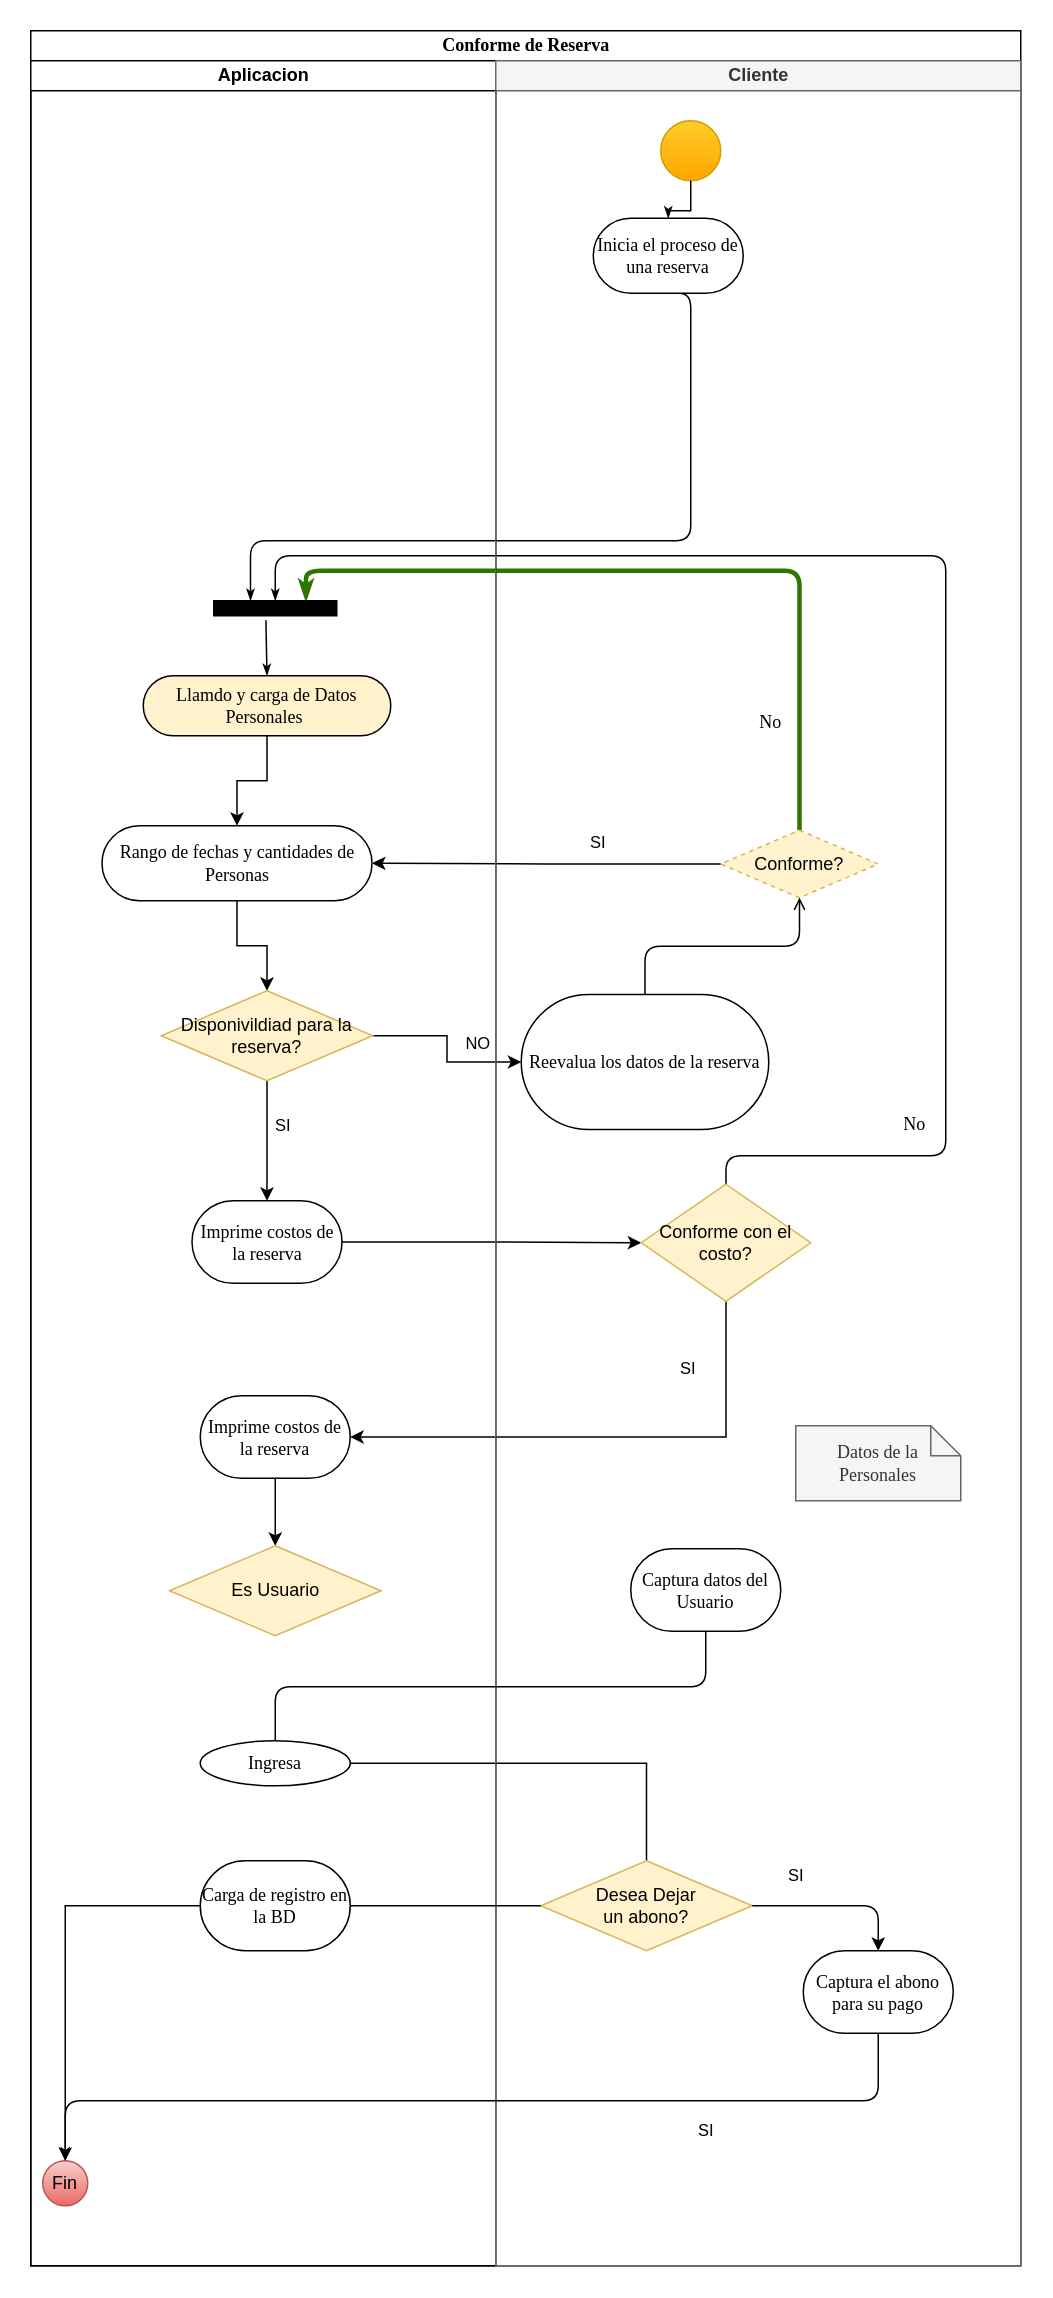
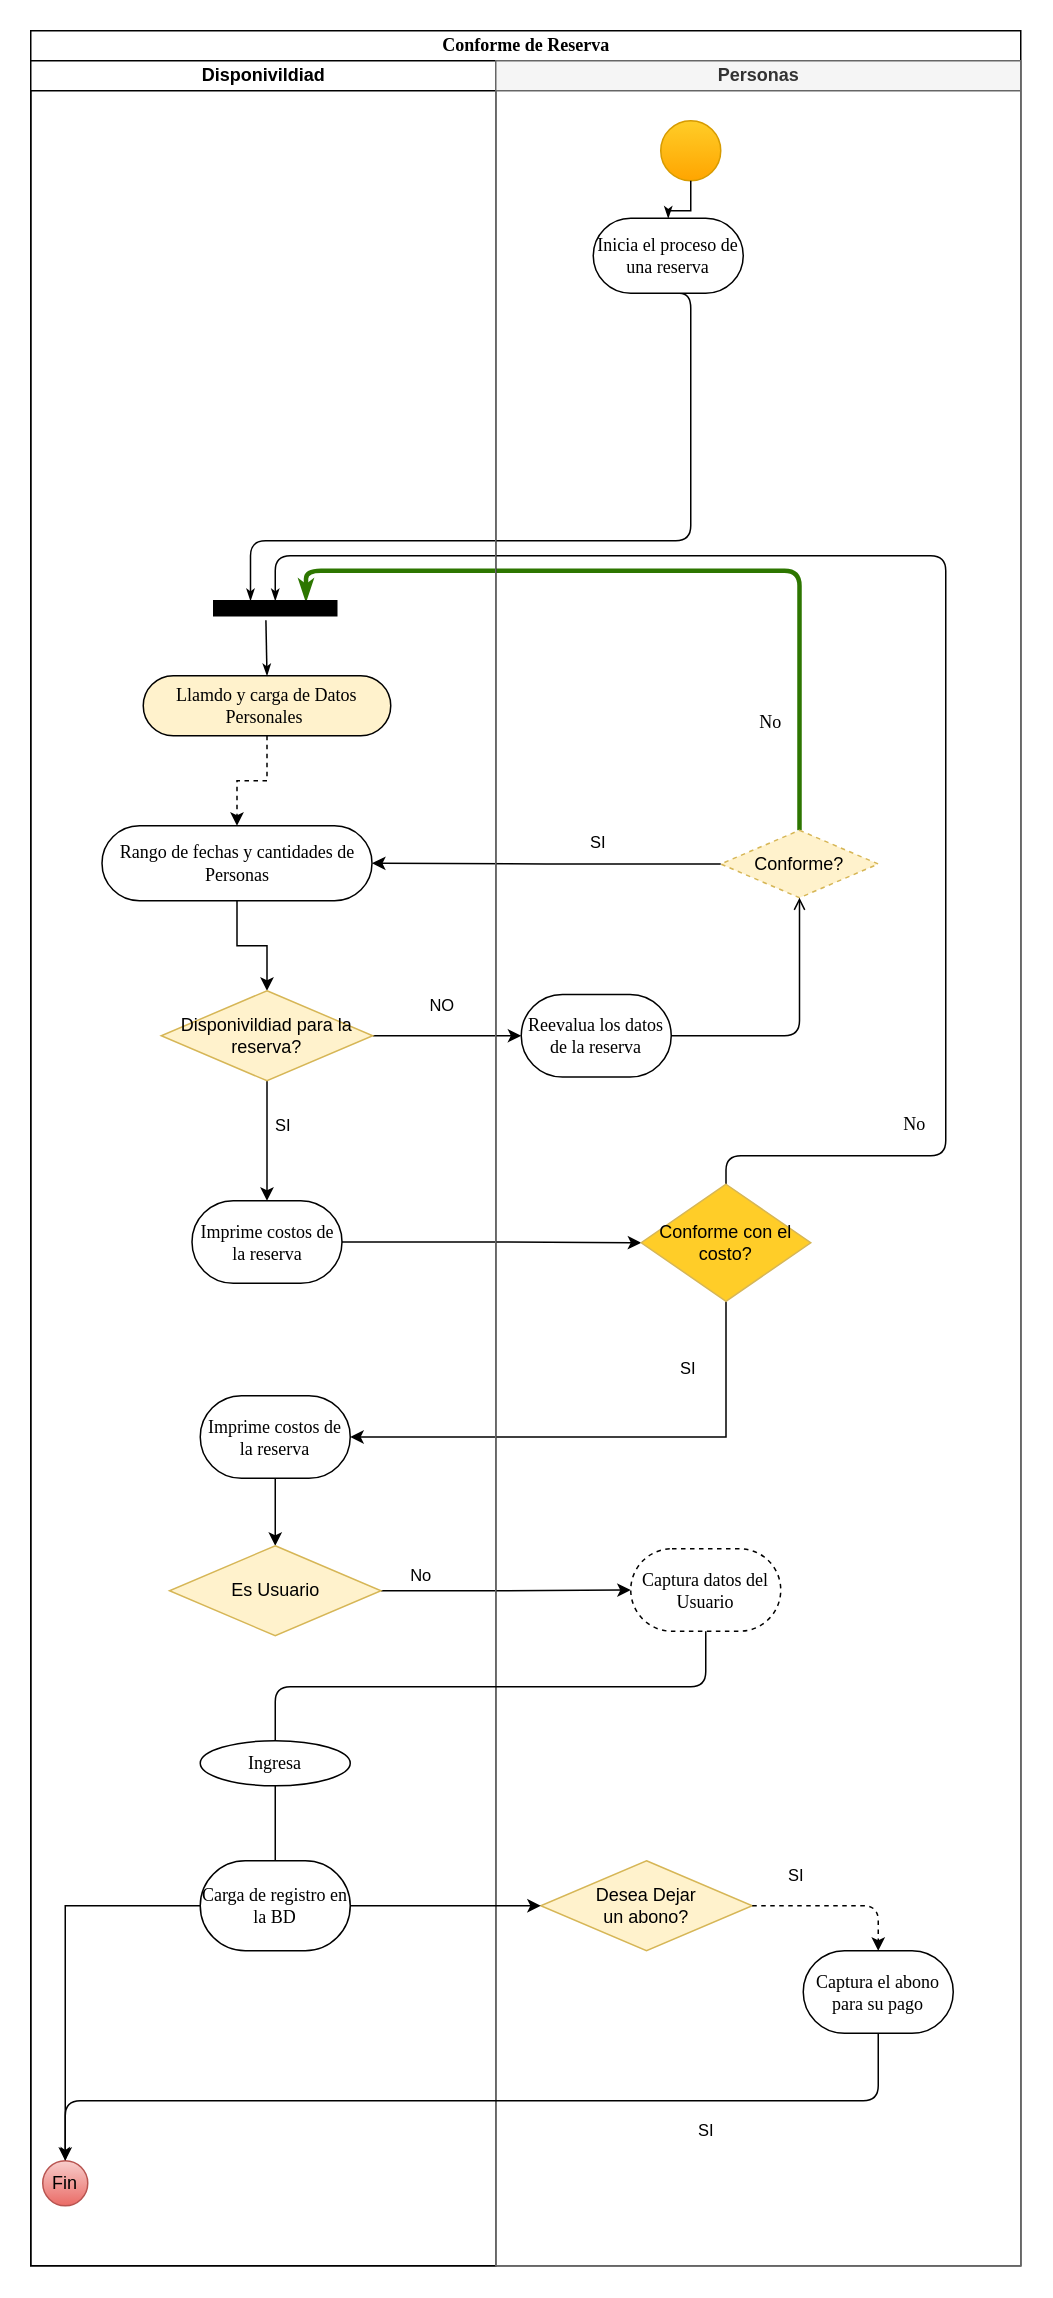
(264, 76) -> (264, 76)
(759, 76) -> (759, 76)
(257, 781) -> (257, 781)
(645, 1062) -> (596, 1036)
(726, 1243) -> (726, 1243)
(878, 1463) -> none
(706, 1590) -> (706, 1590)
none -> (501, 1591)
(546, 1763) -> (275, 1823)
(533, 1906) -> (529, 1906)
(828, 1906) -> (828, 1906)
